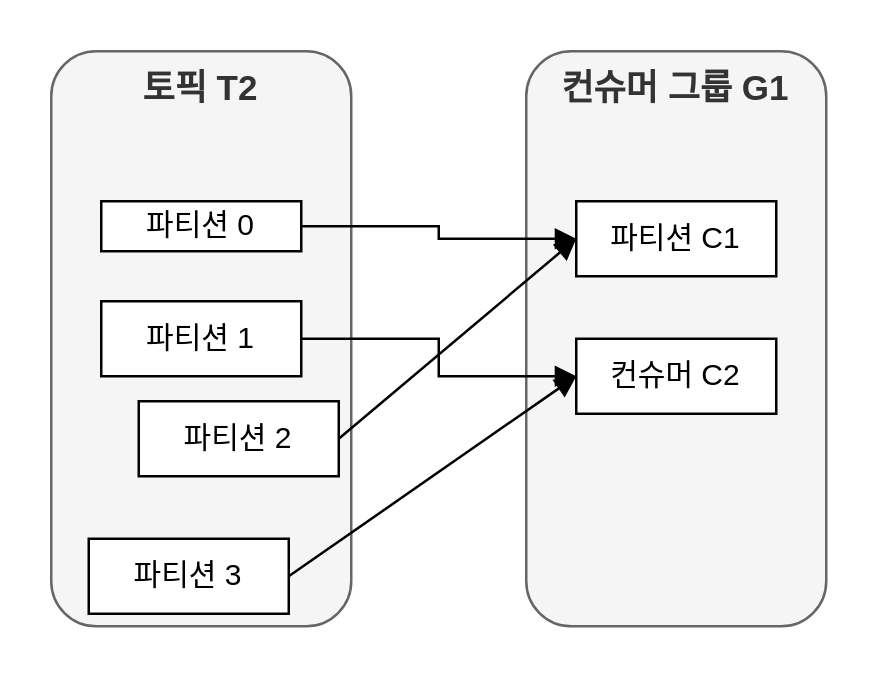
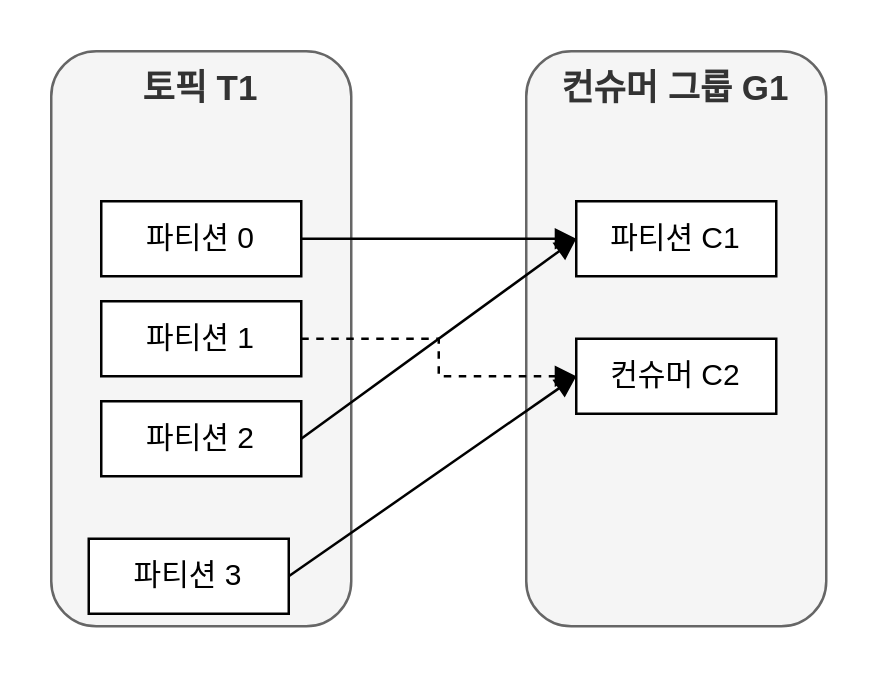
(201, 90) -> (201, 90)
(201, 226) -> (201, 239)
(486, 376) -> (486, 376)
(239, 439) -> (201, 439)
